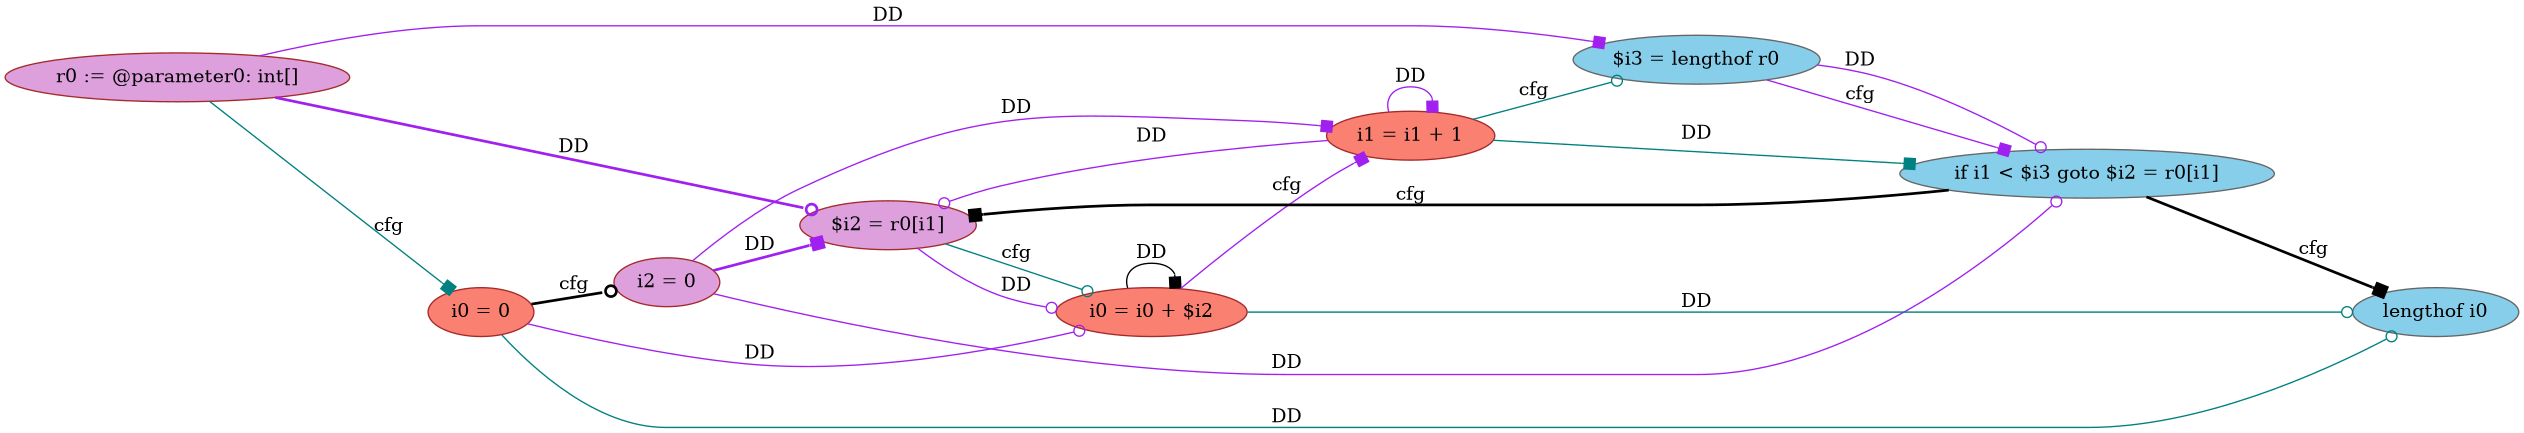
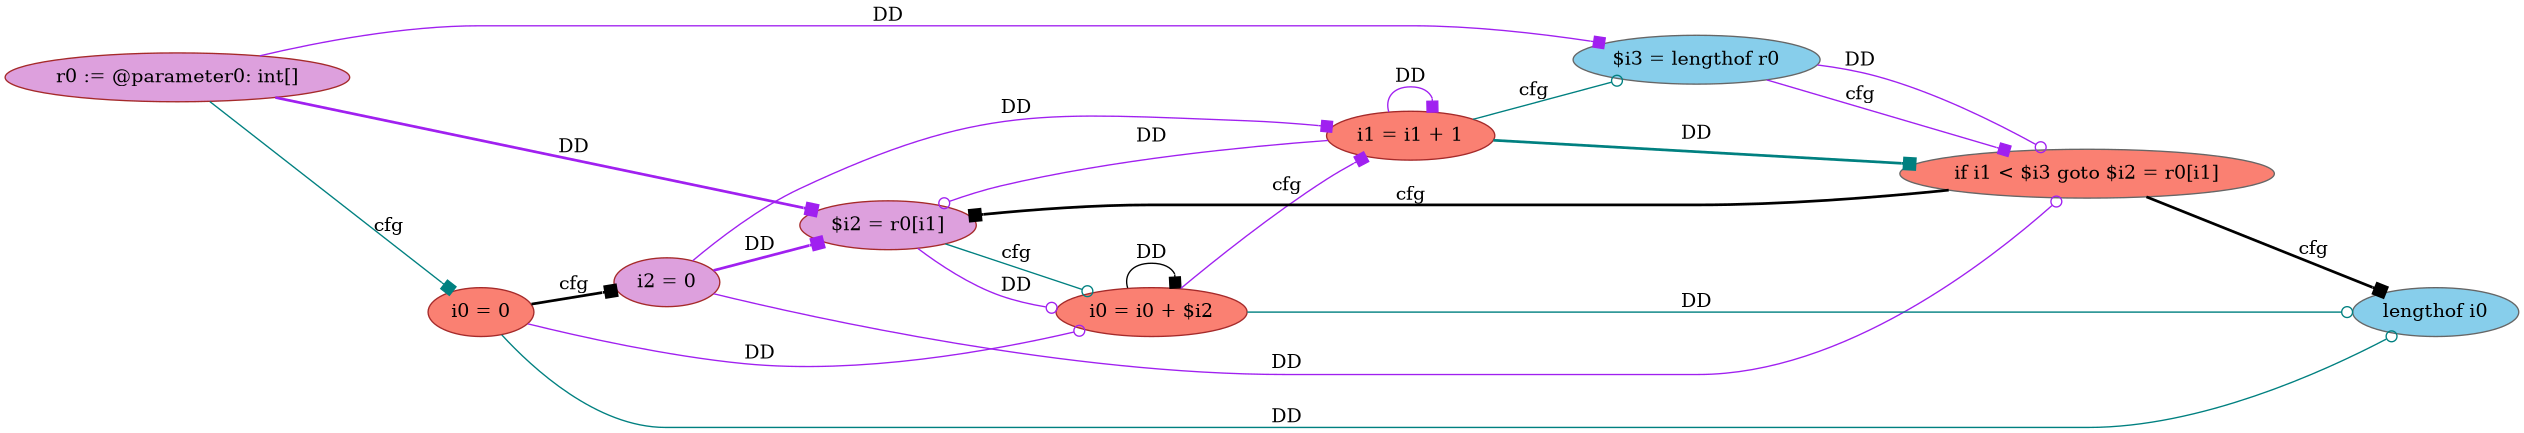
(1697, 152) -> (1697, 152)
(539, 153) -> (539, 153)
(2087, 174) -> (2087, 174)
(567, 298) -> (567, 298)
